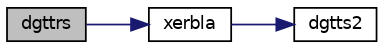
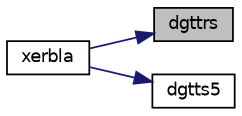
(109, 25) -> (113, 43)
(335, 25) -> (194, 91)
